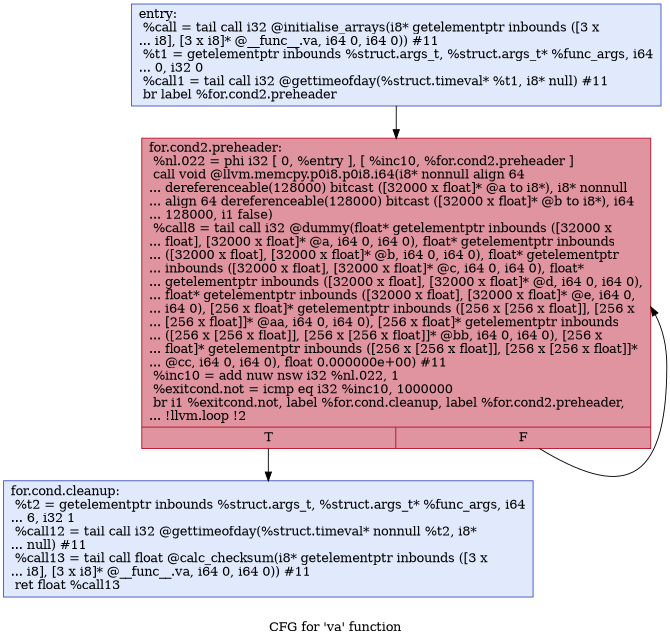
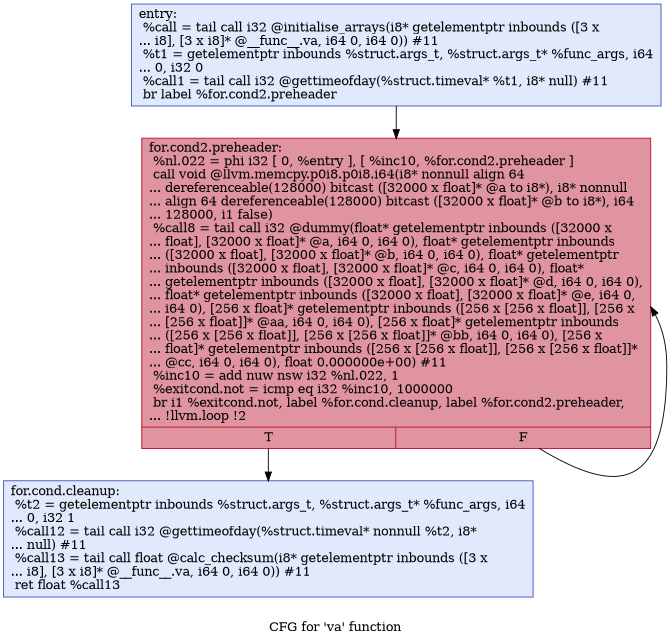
(43, 518) -> (43, 518)
